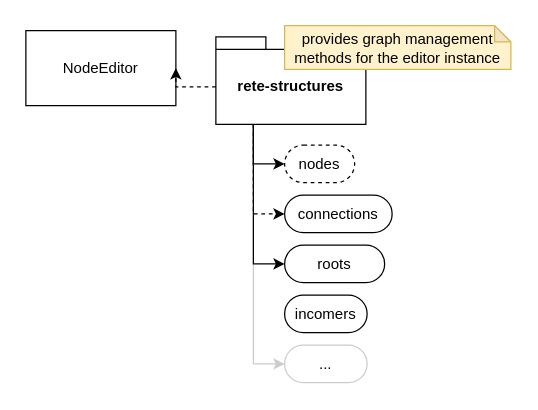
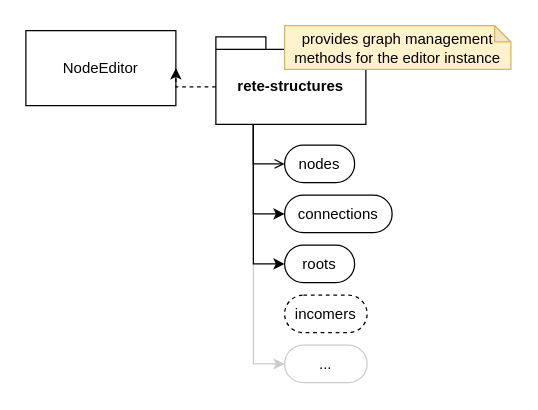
(274, 164) -> (278, 164)
(319, 164) -> (319, 164)
(266, 214) -> (266, 214)
(334, 264) -> (319, 264)
(326, 314) -> (326, 314)
